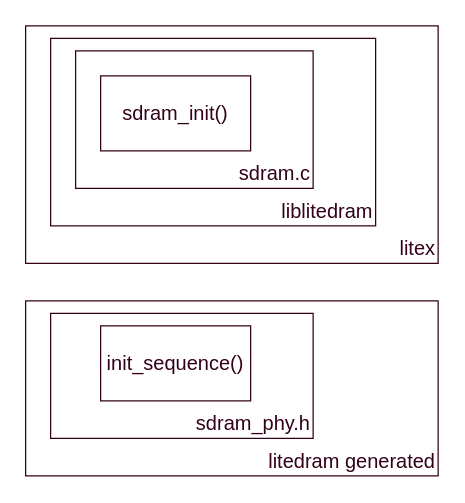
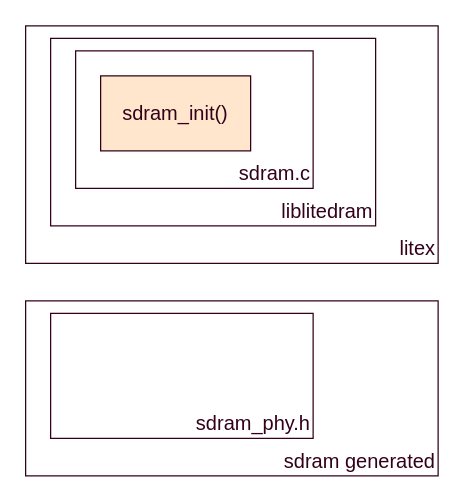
(176, 113) -> (176, 113)
(176, 363) -> none
(343, 460) -> (354, 460)
